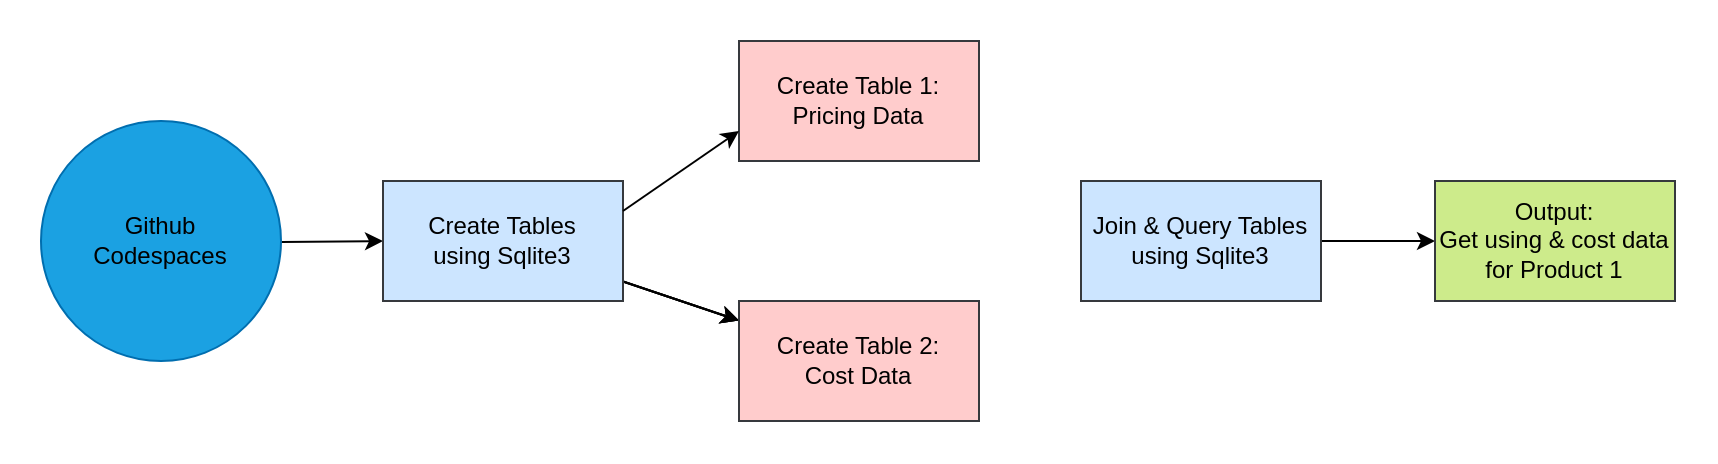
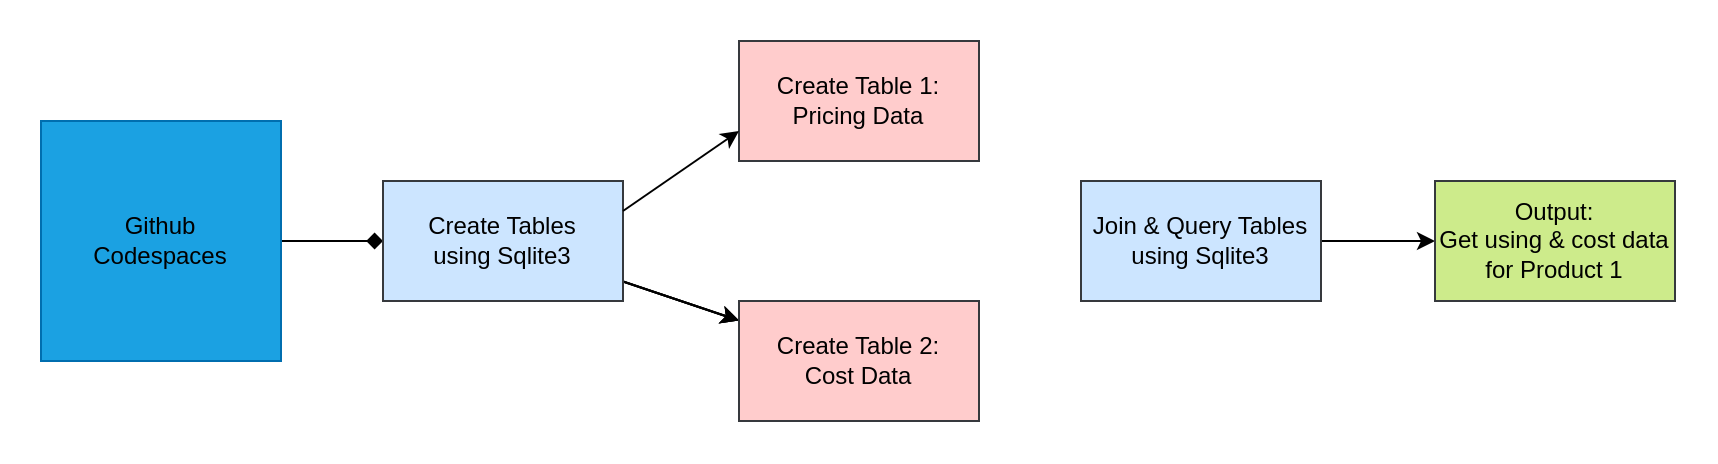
(161, 241) -> (161, 241)
(368, 241) -> (367, 241)
